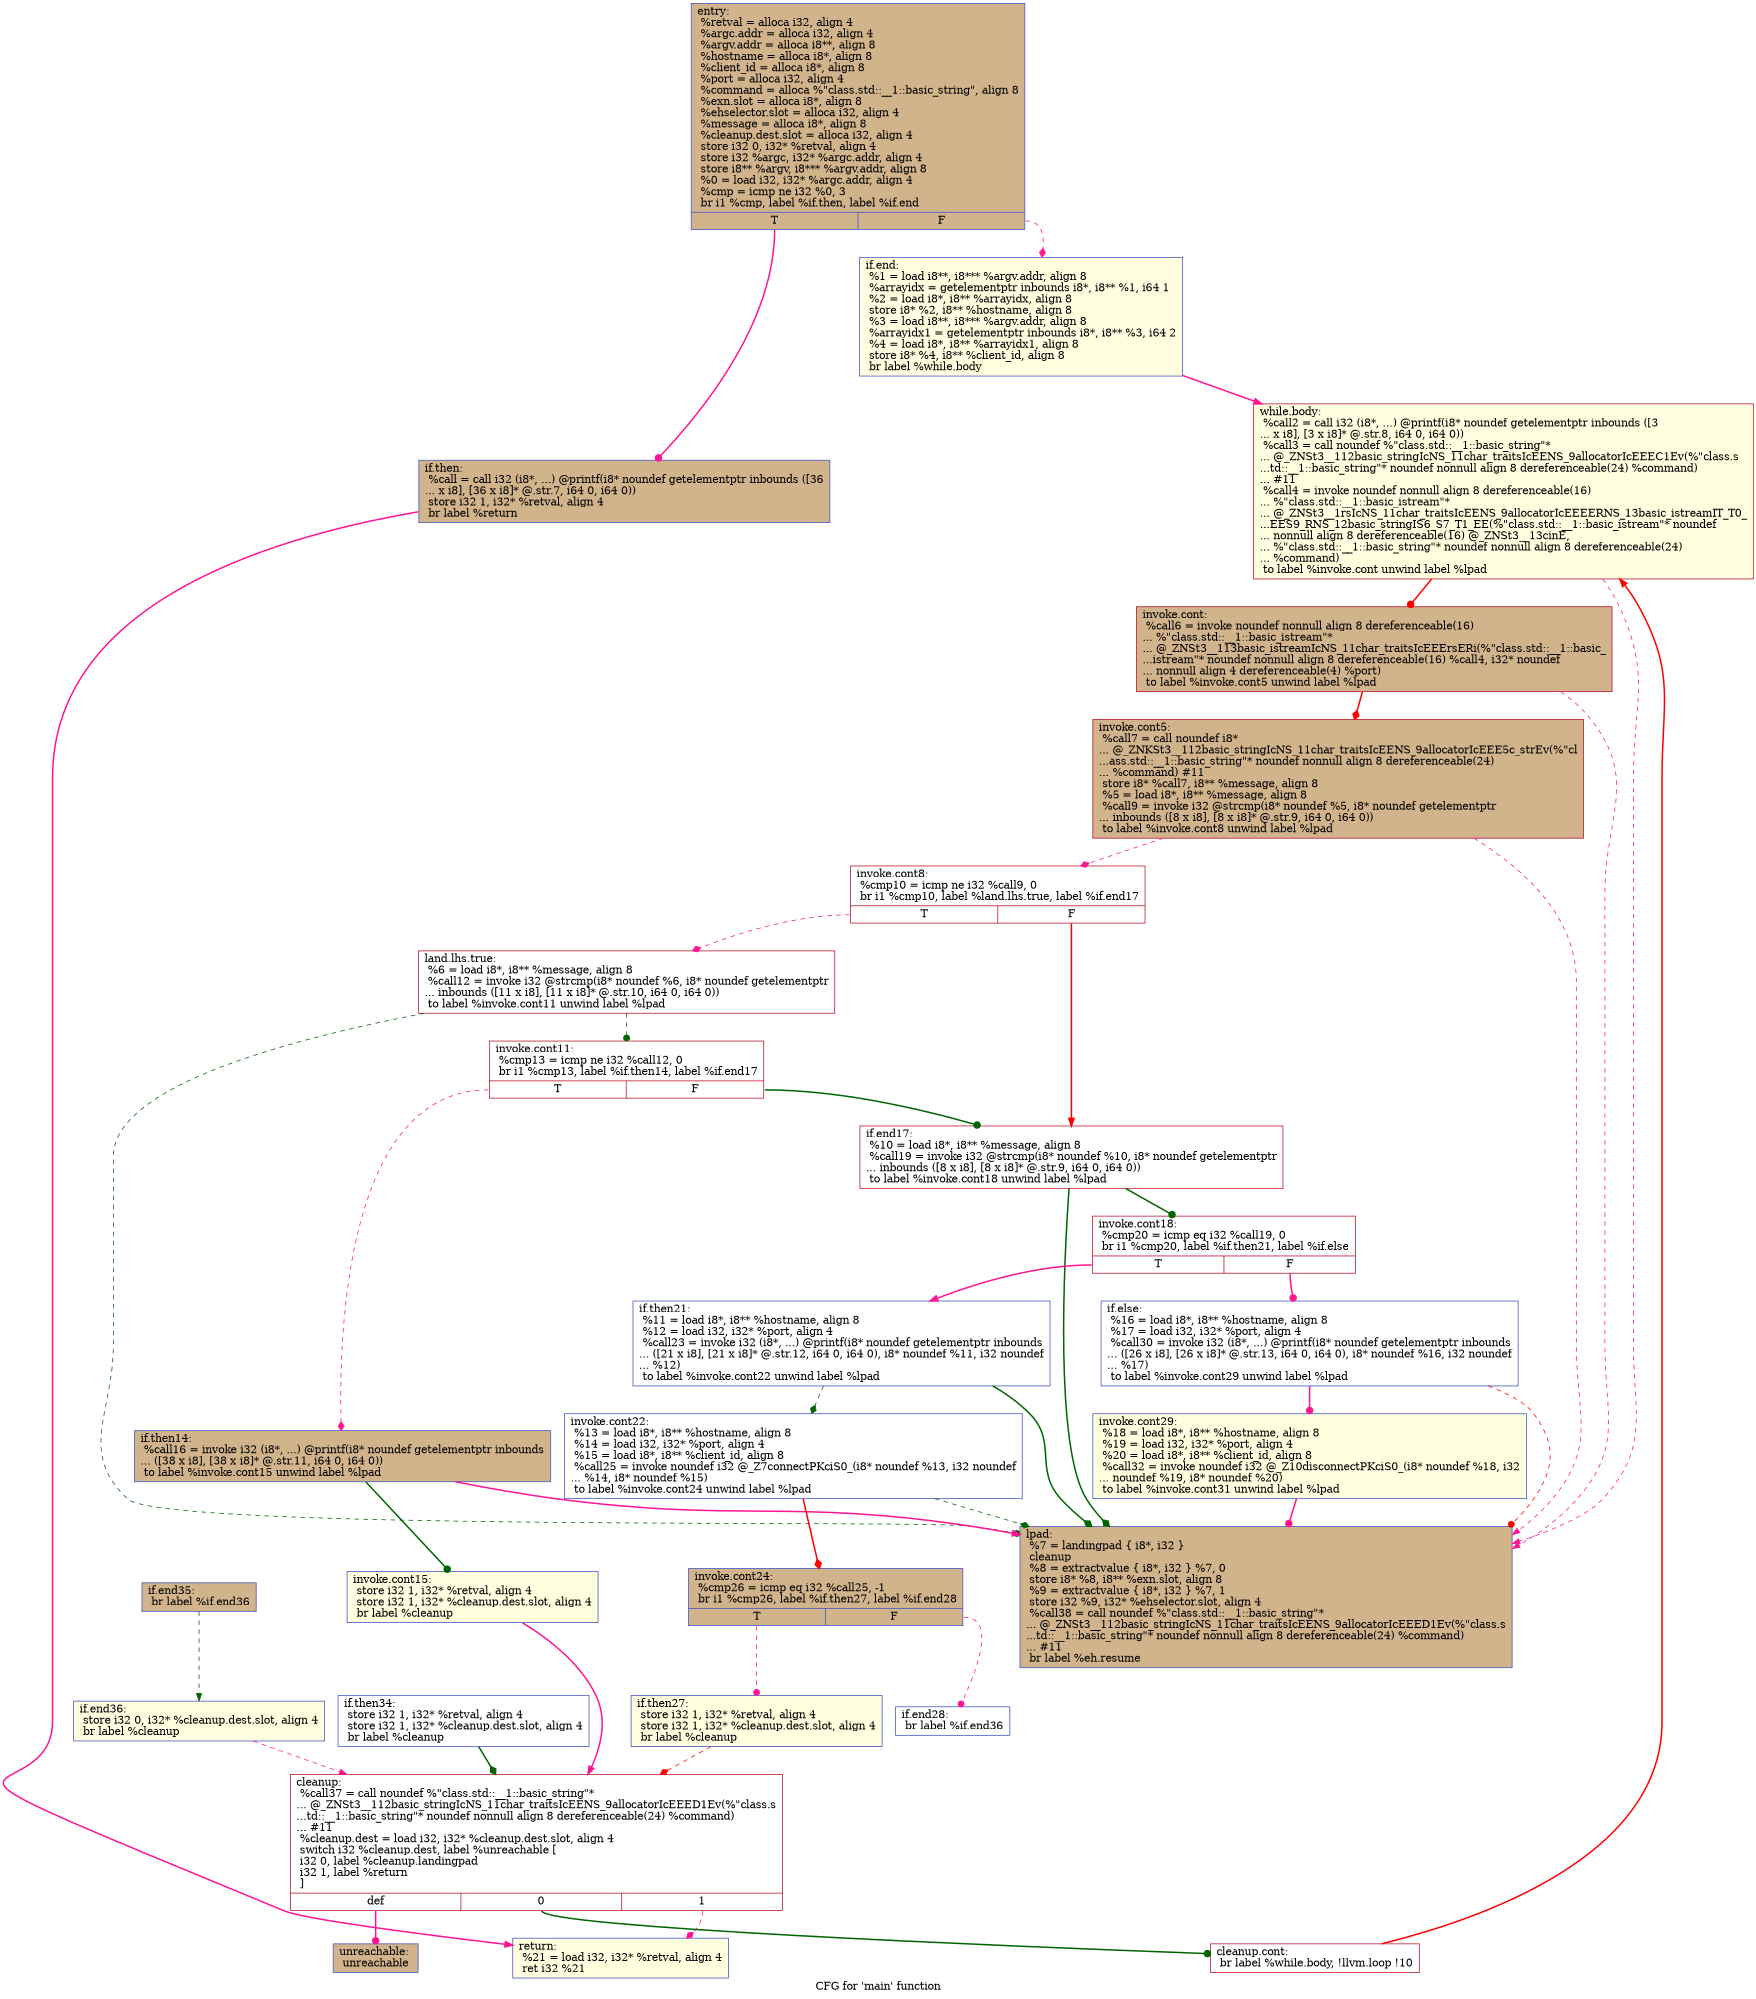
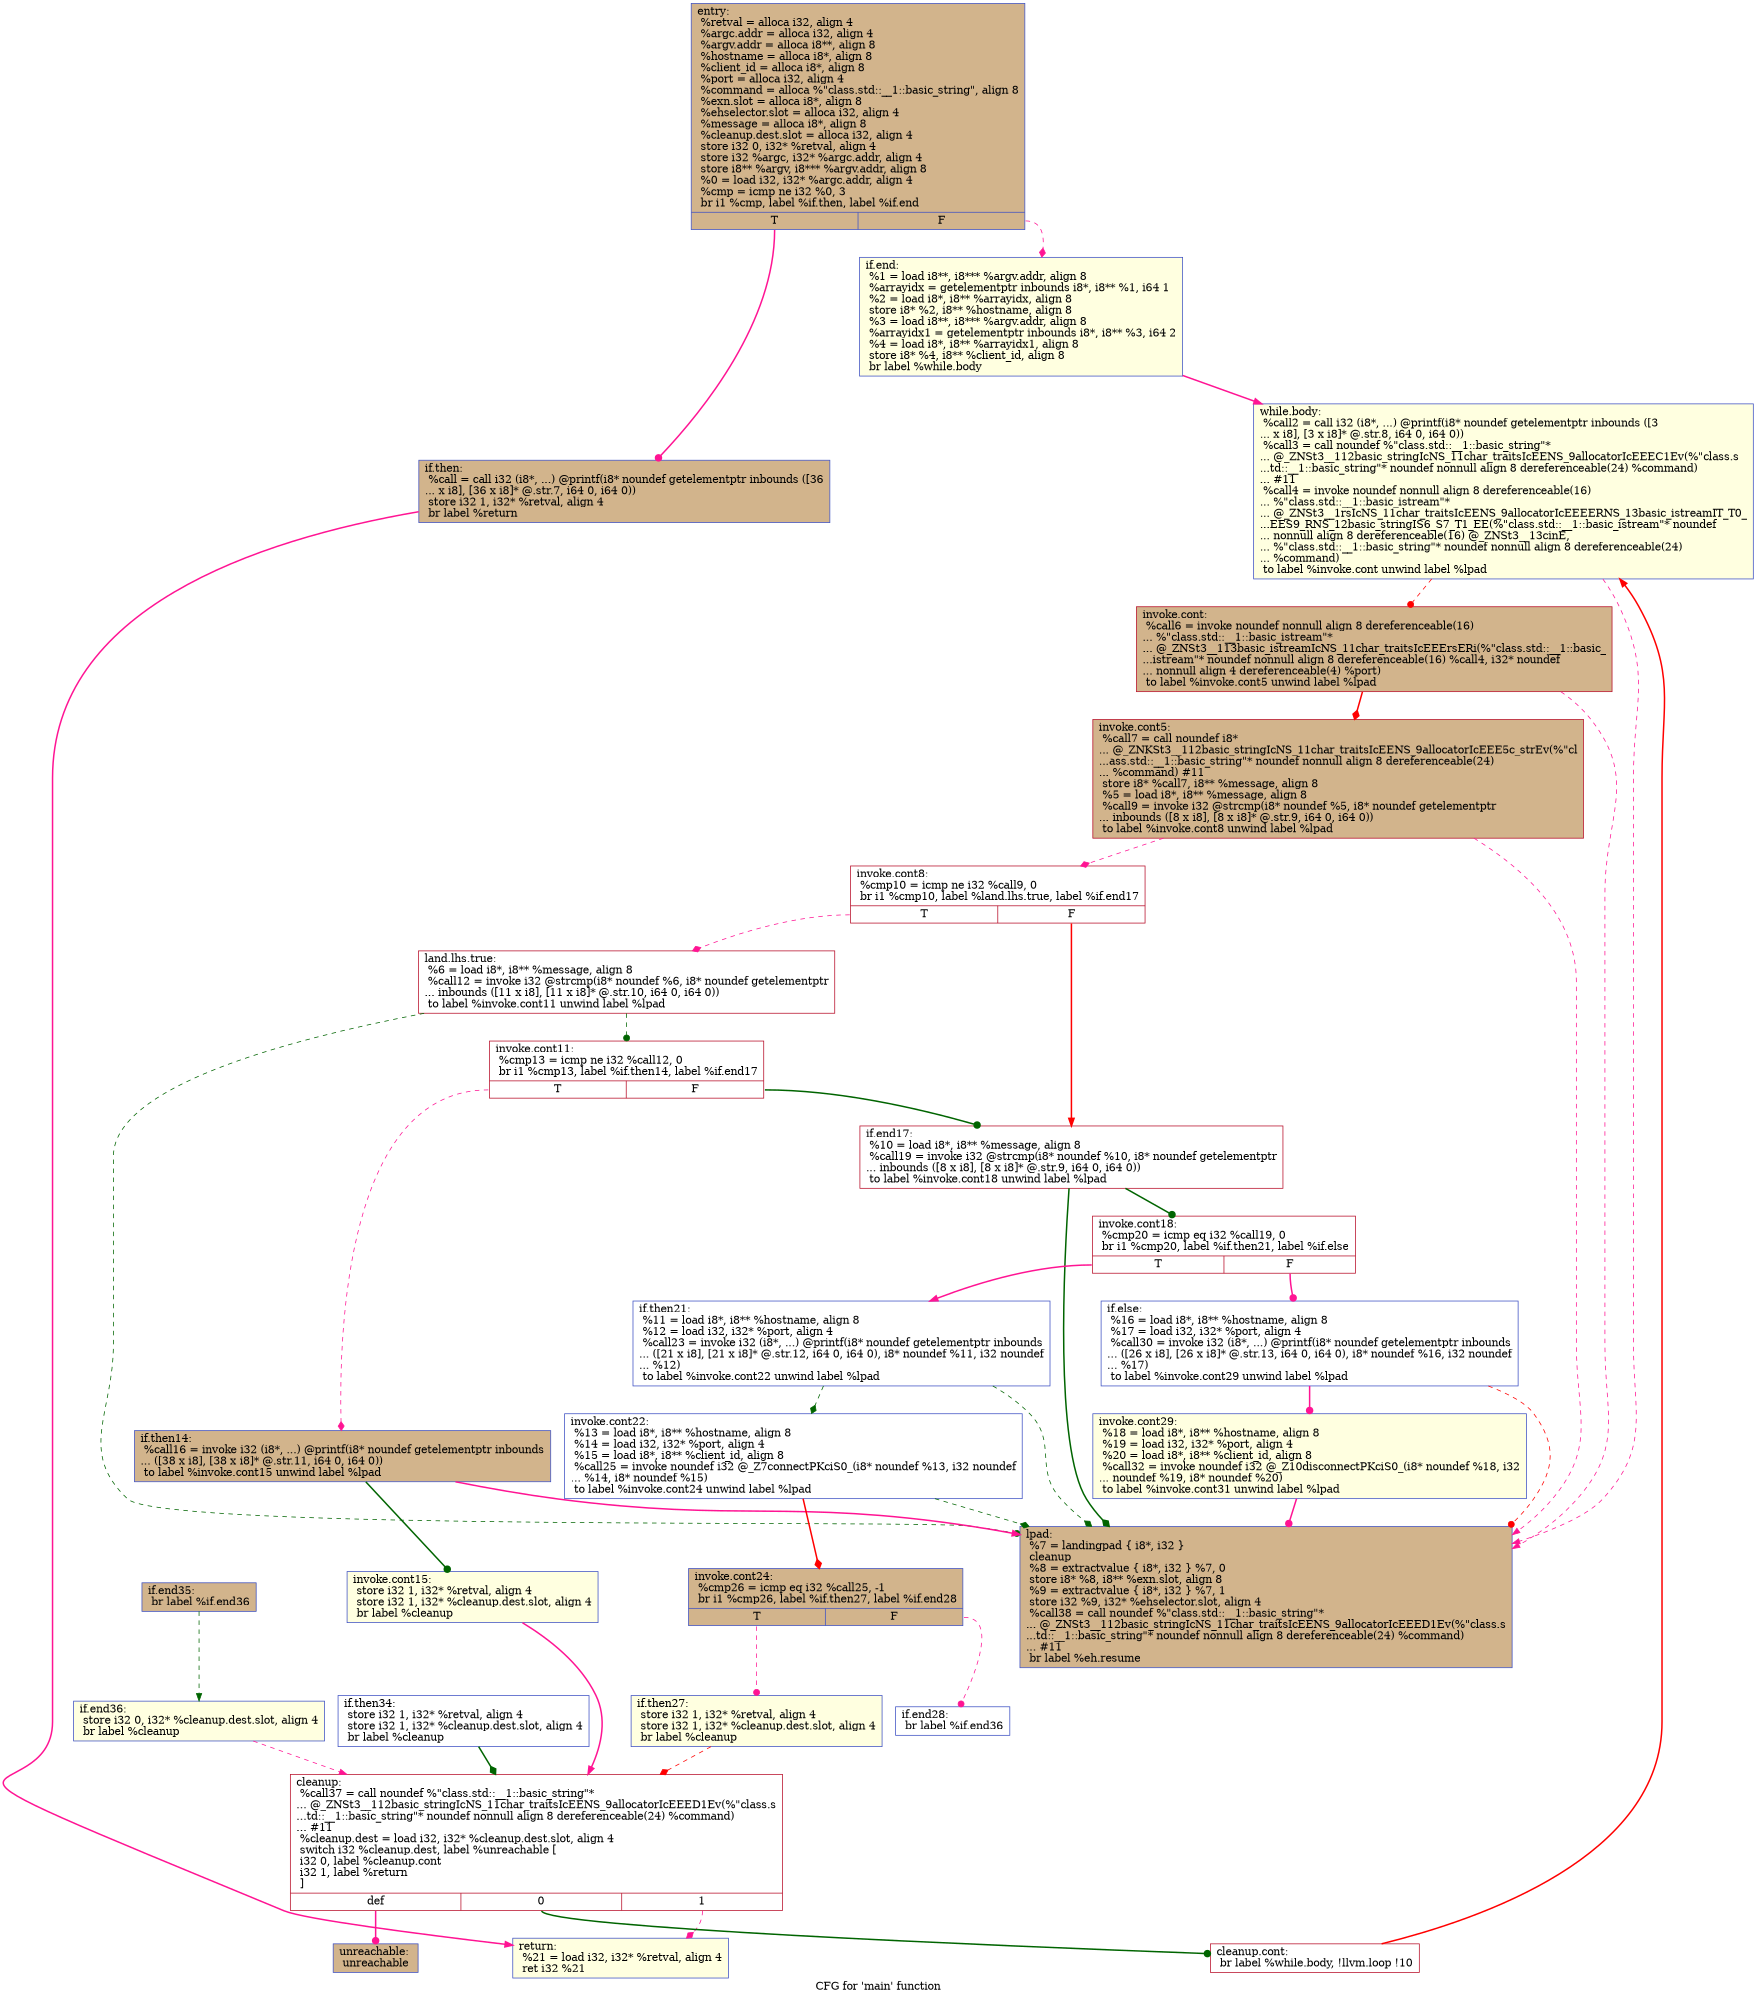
(1503, 491) -> (1503, 491)
(1422, 591) -> (1422, 591)
(1045, 1449) -> (1045, 1449)
(387, 1862) -> (369, 1862)
